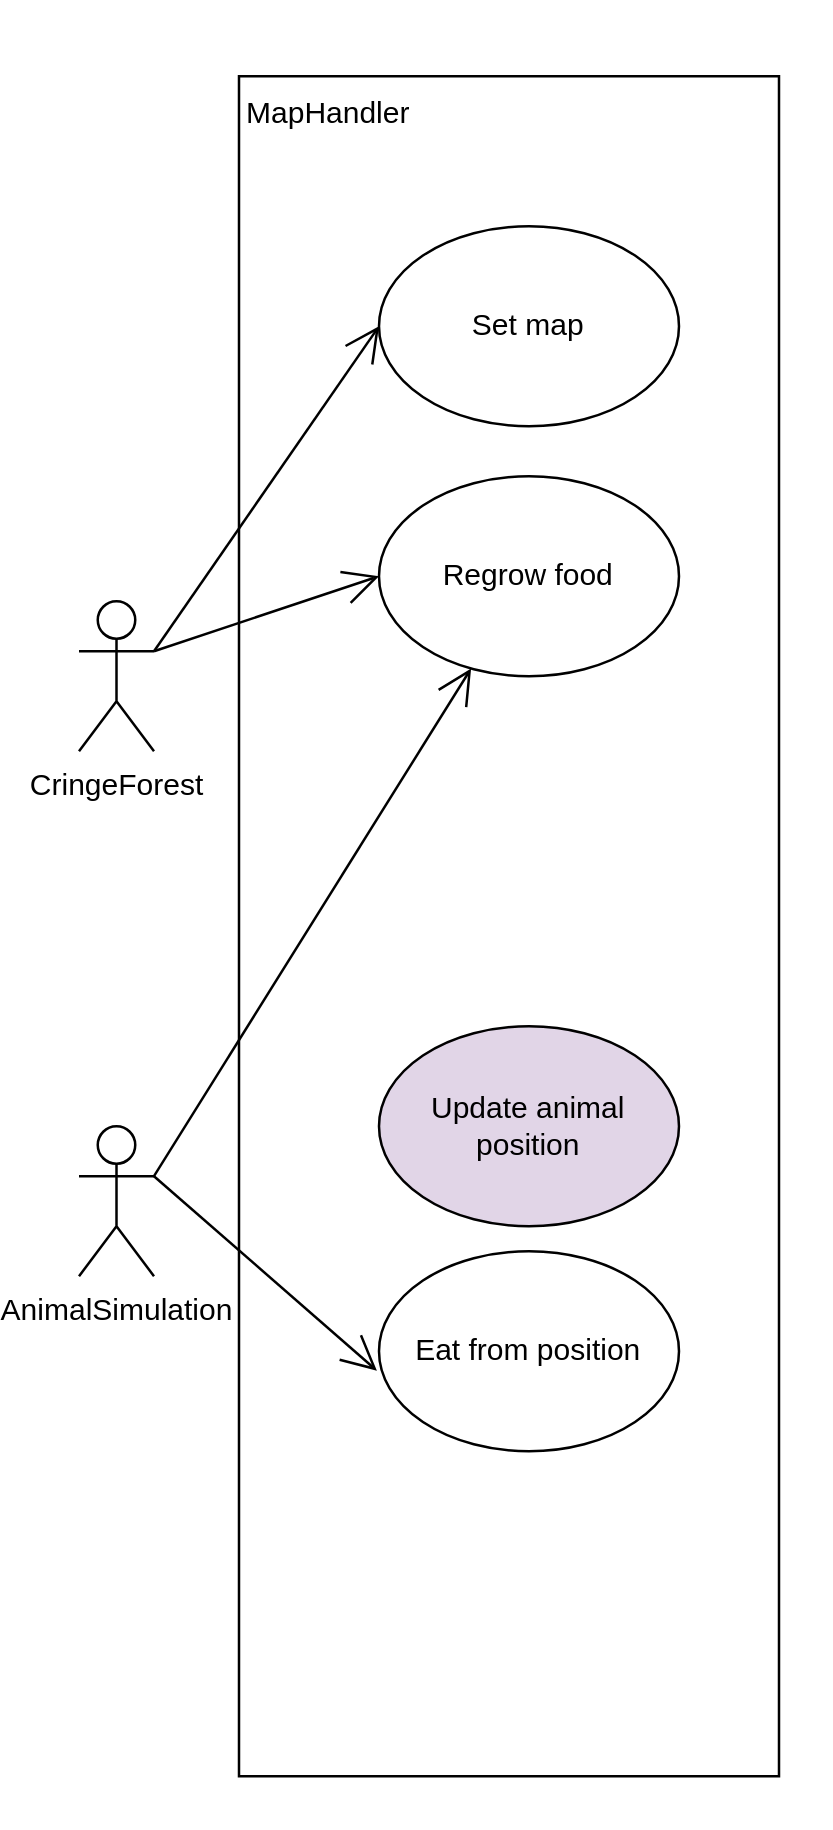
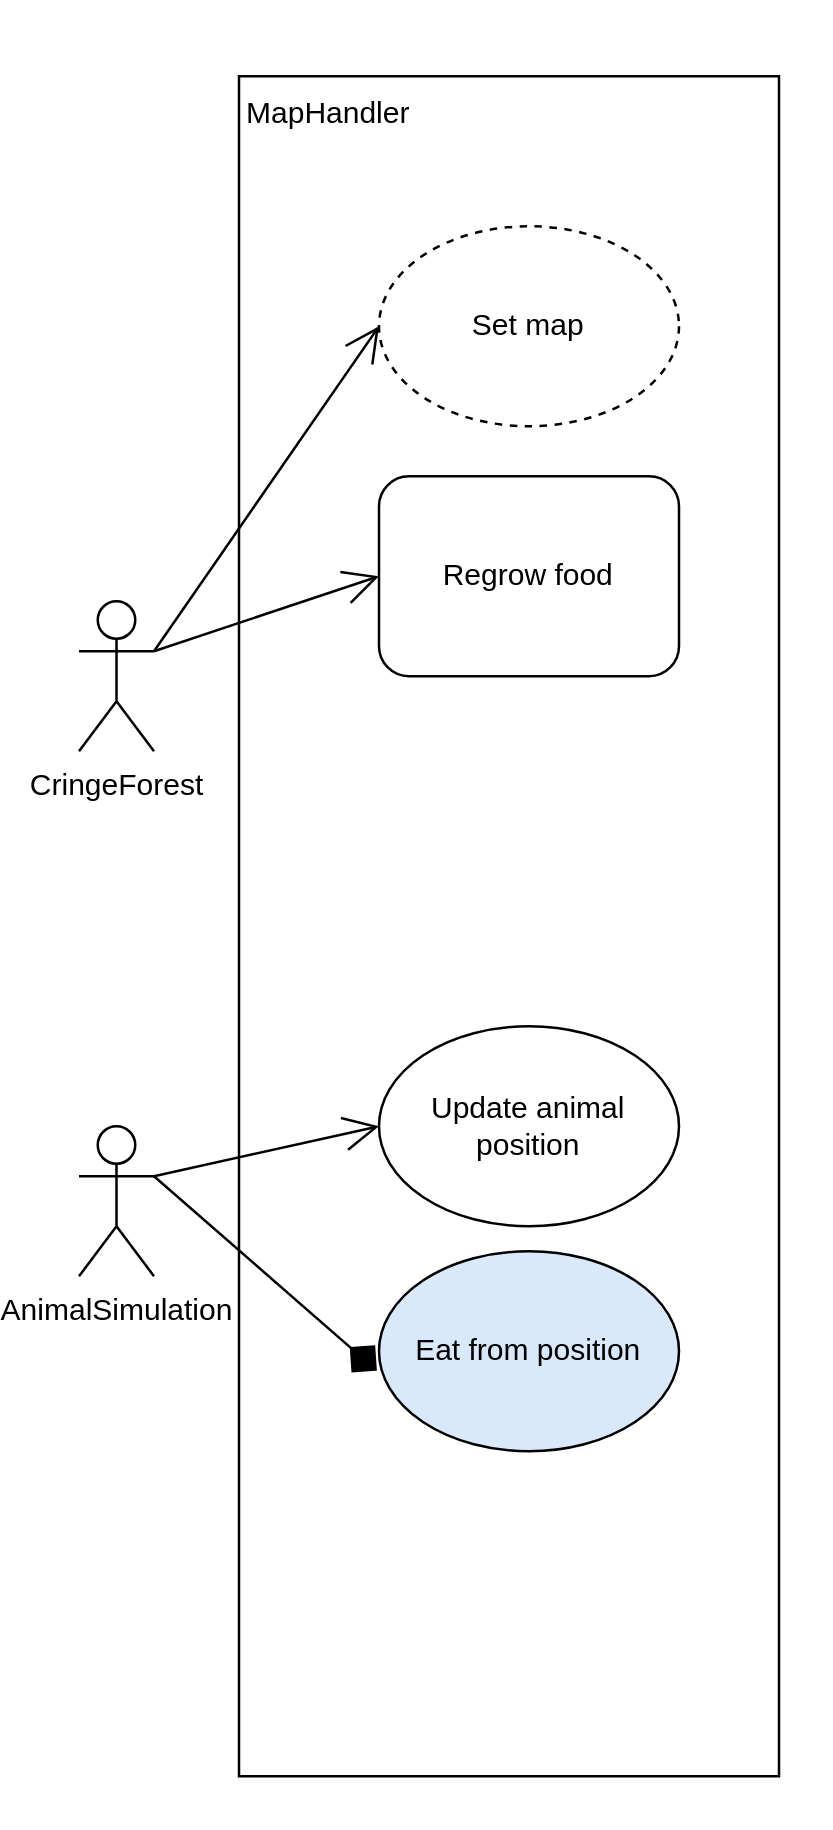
(529, 326) -> (529, 326)
(529, 576) -> (529, 576)
(311, 925) -> (265, 1151)
(529, 1126) -> (529, 1126)
(529, 1351) -> (529, 1351)
(360, 1356) -> (350, 1347)
